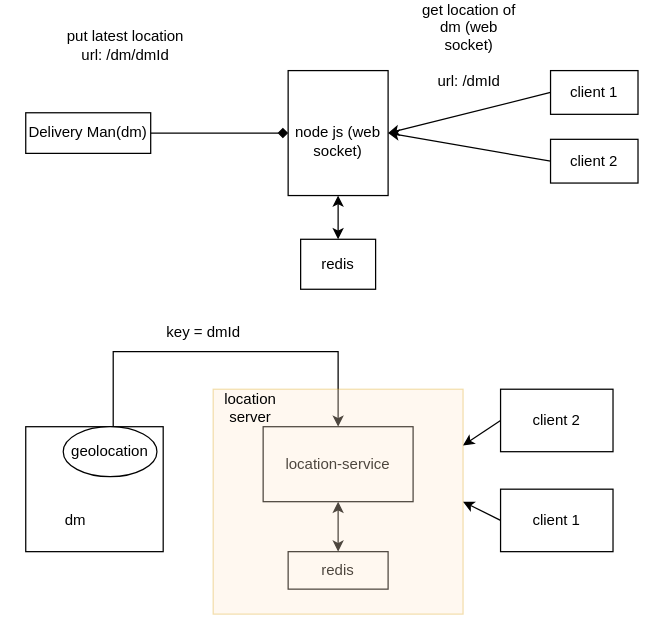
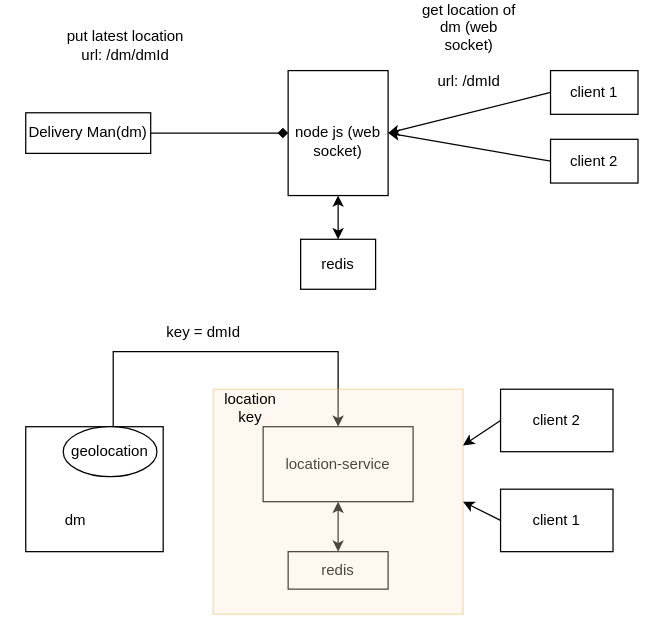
(251, 408) -> (251, 408)
